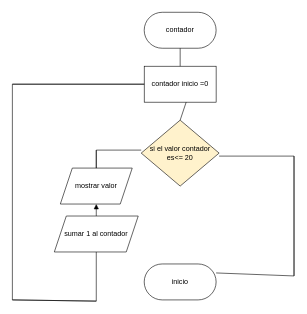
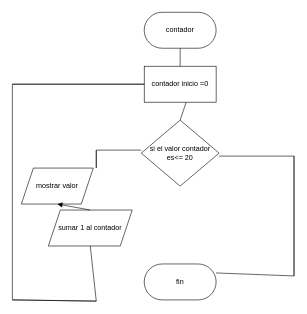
(180, 153) -> (180, 153)
(96, 186) -> (57, 186)
(96, 234) -> (90, 228)
(180, 282) -> (180, 282)
